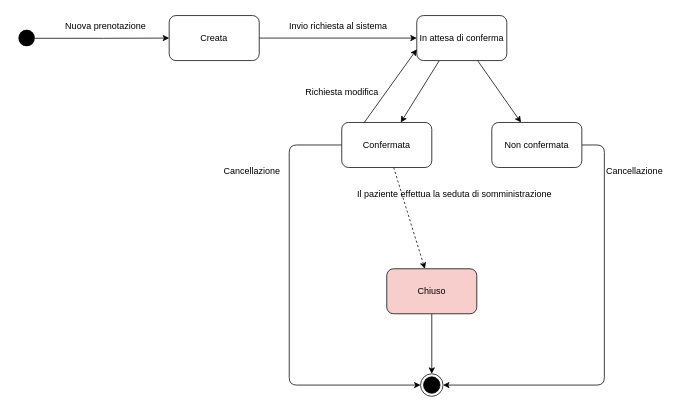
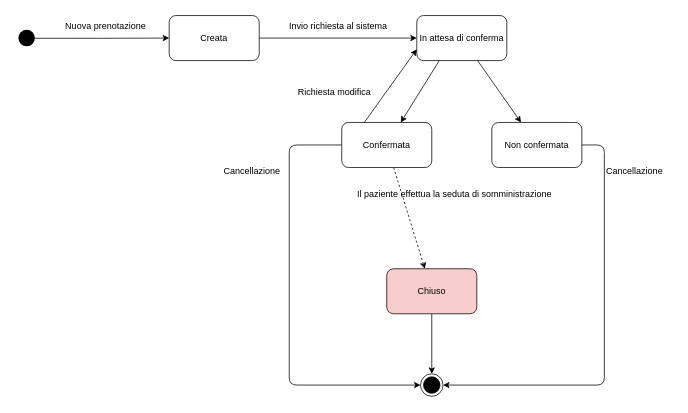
(342, 92) -> (334, 92)
